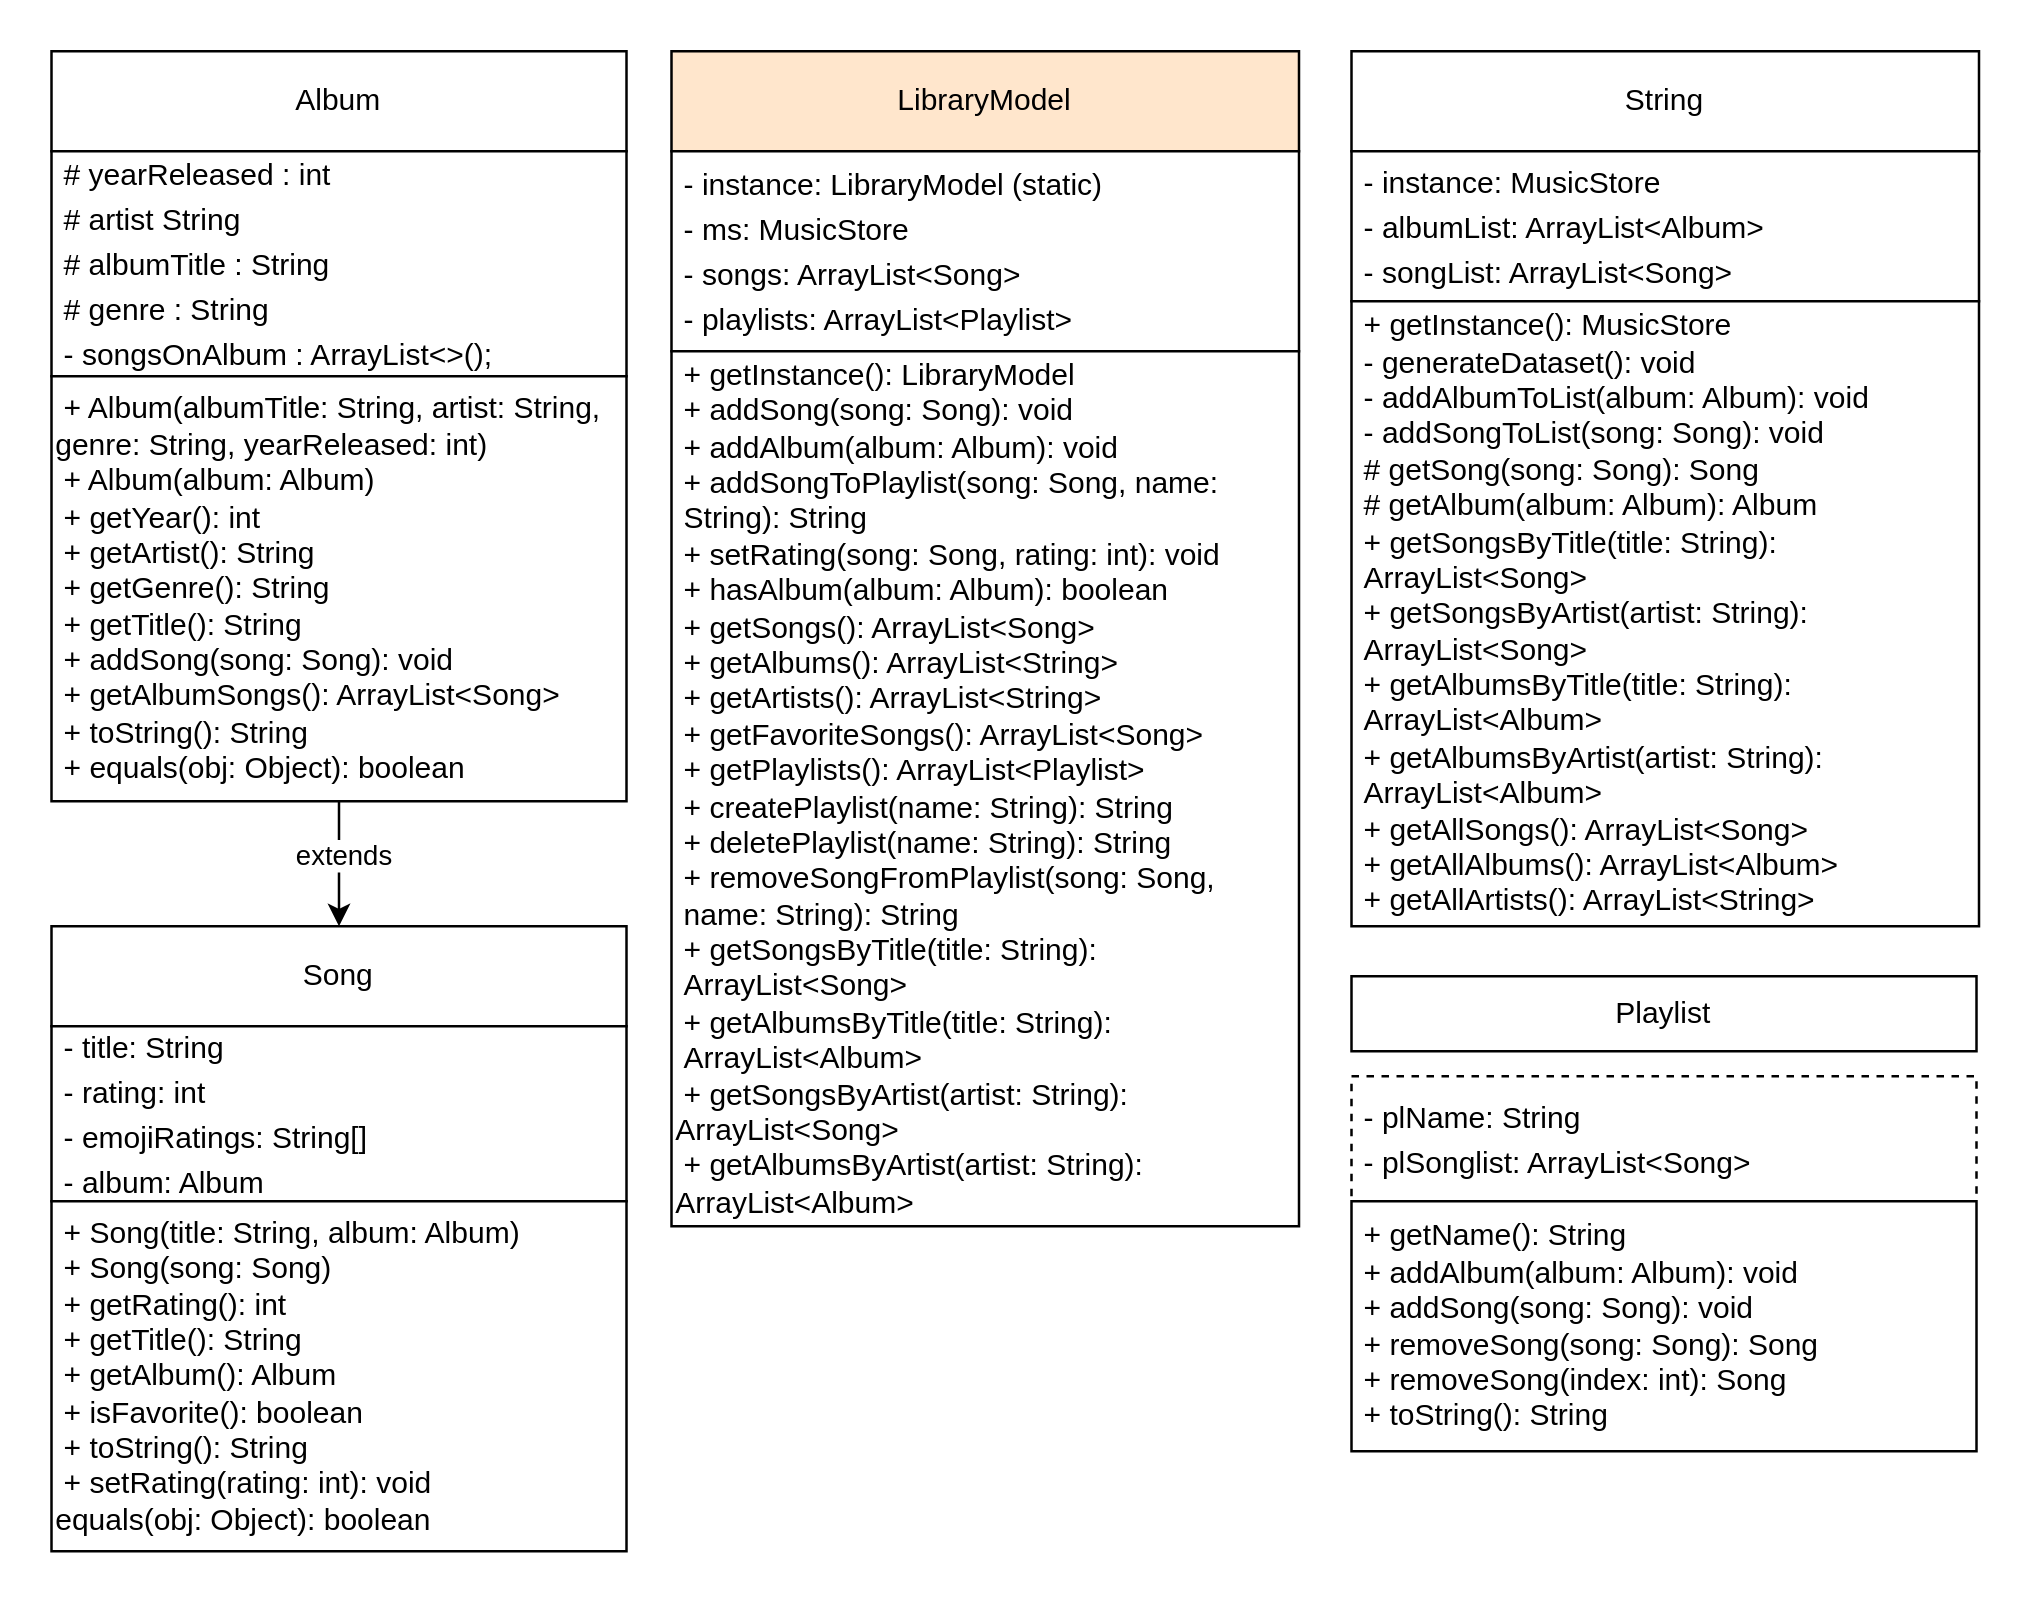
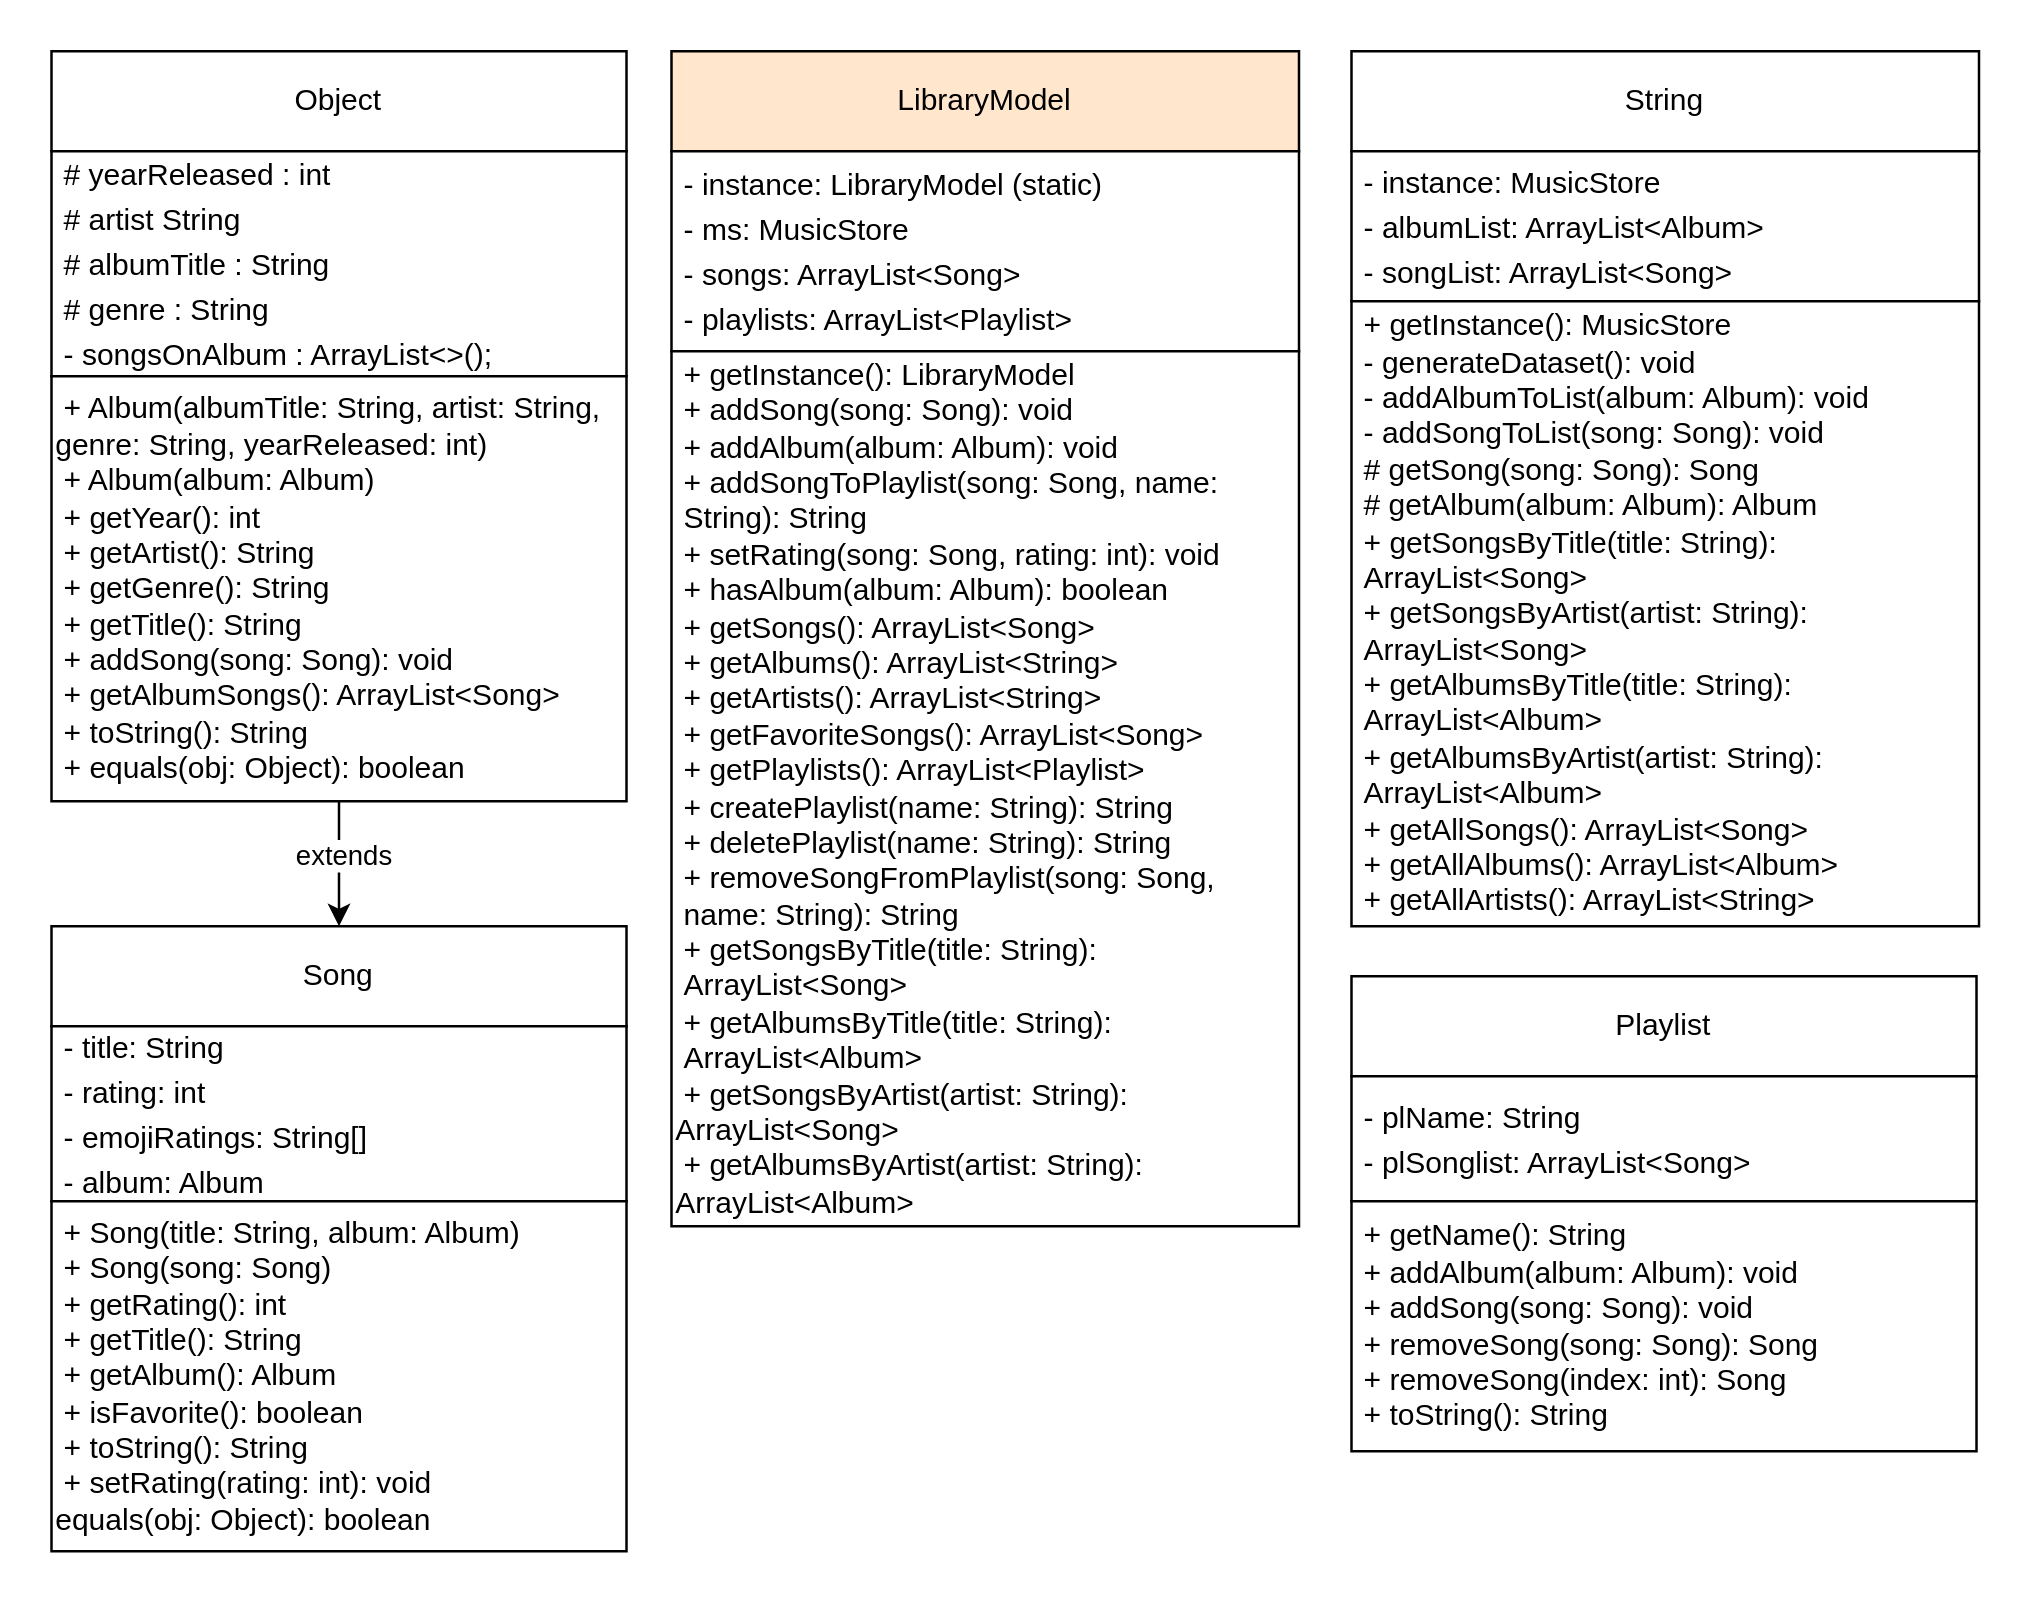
(339, 101) -> (339, 101)
(1664, 1014) -> (1664, 1026)
(1664, 1139) -> (1664, 1139)
